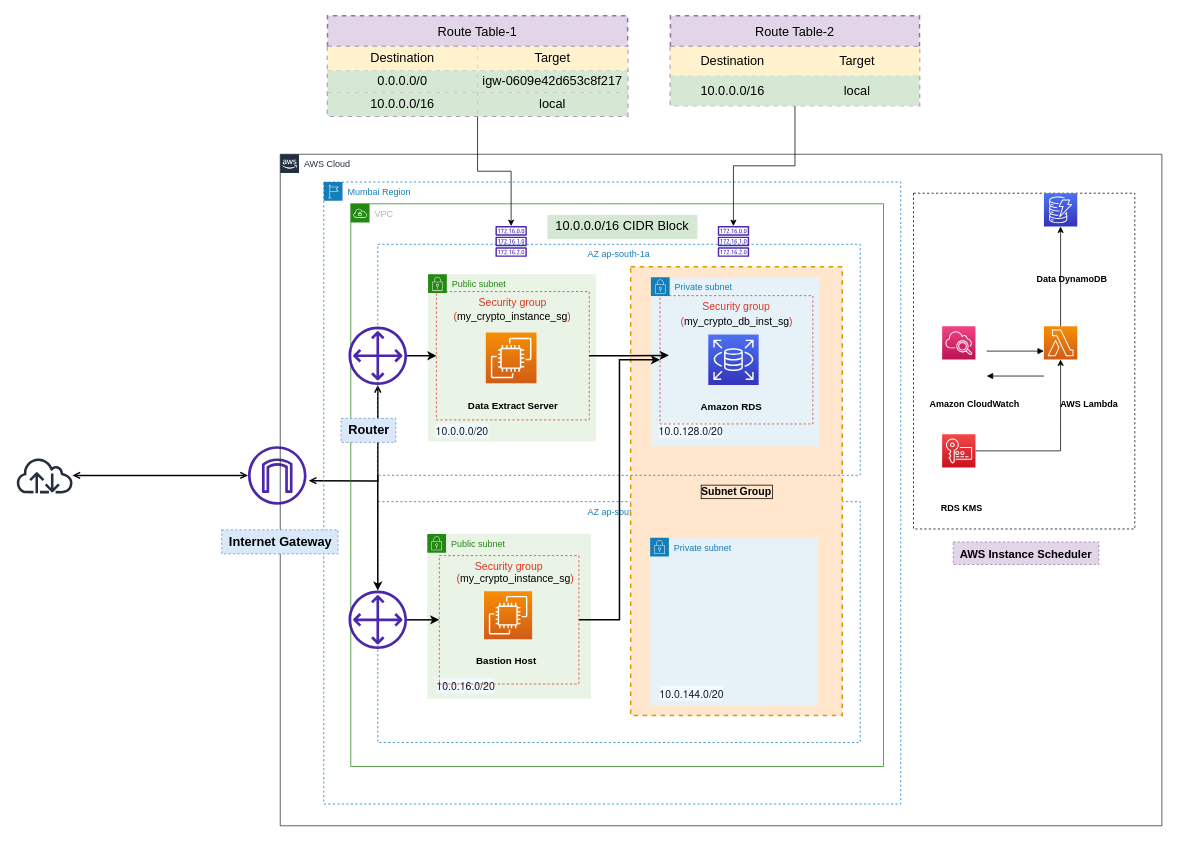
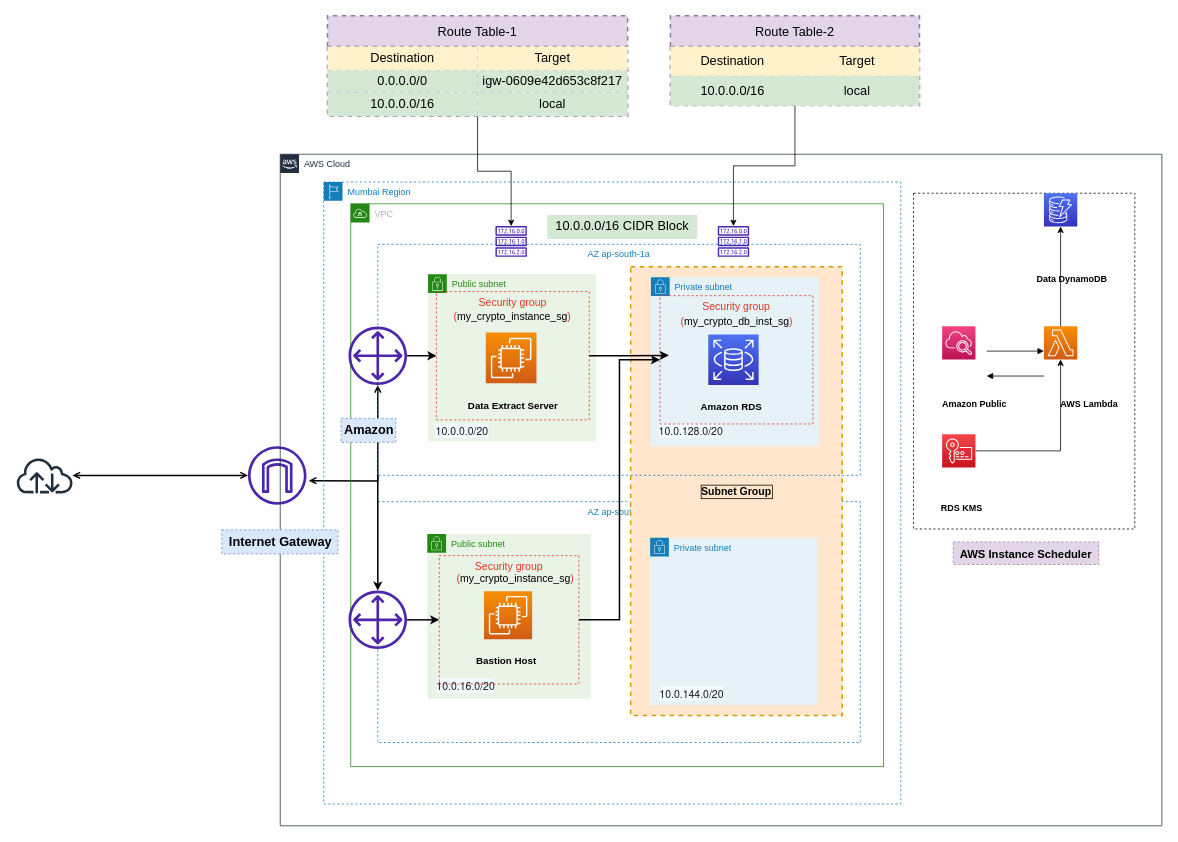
(974, 405) -> (974, 405)
(369, 430) -> (369, 430)
